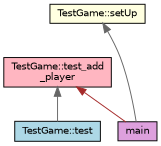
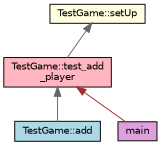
(126, 75) -> (77, 44)
(58, 131) -> (58, 131)
